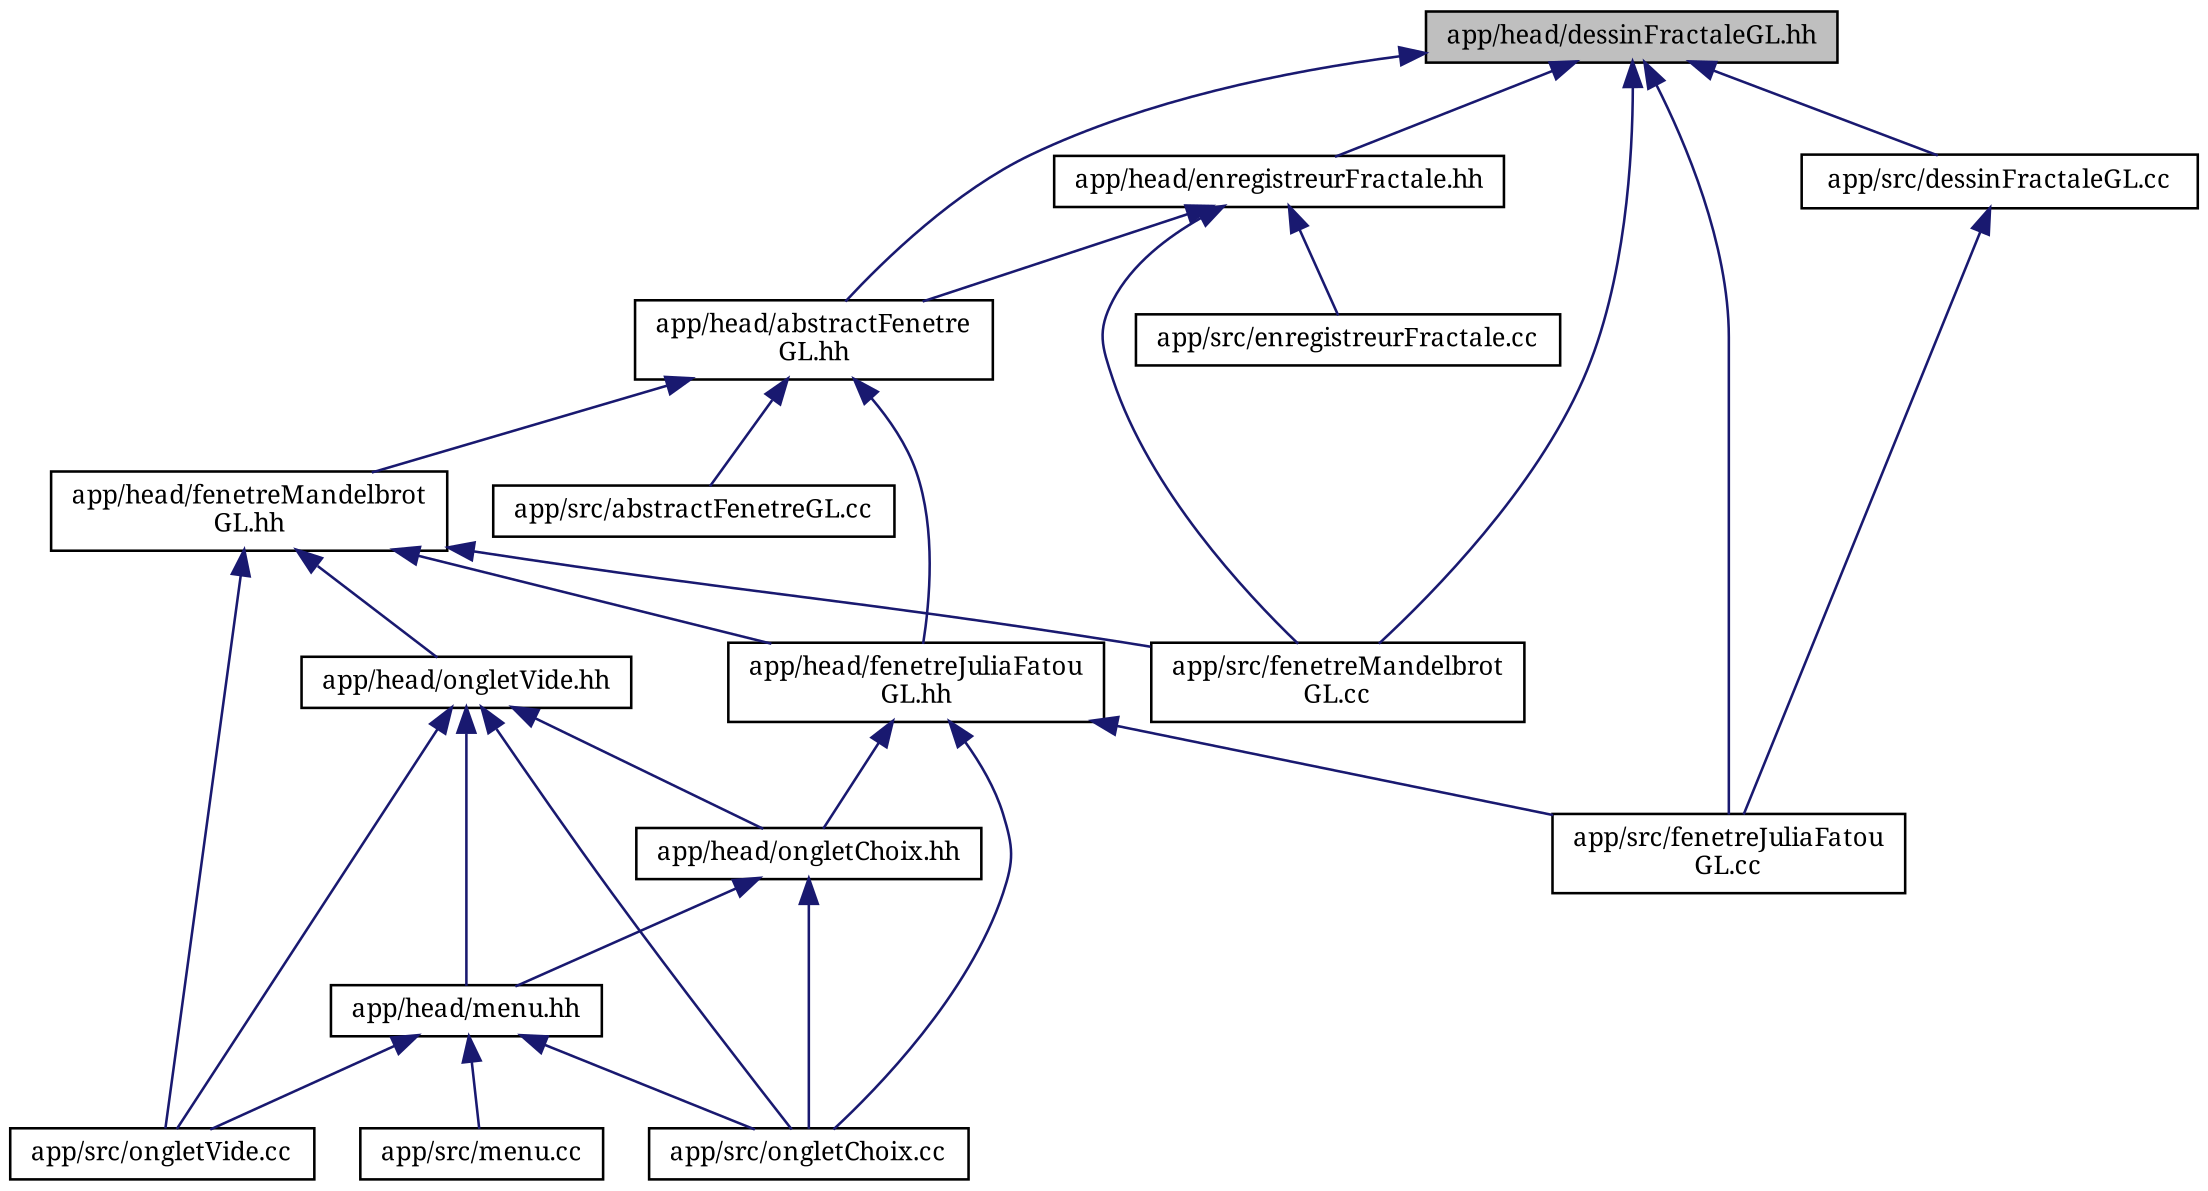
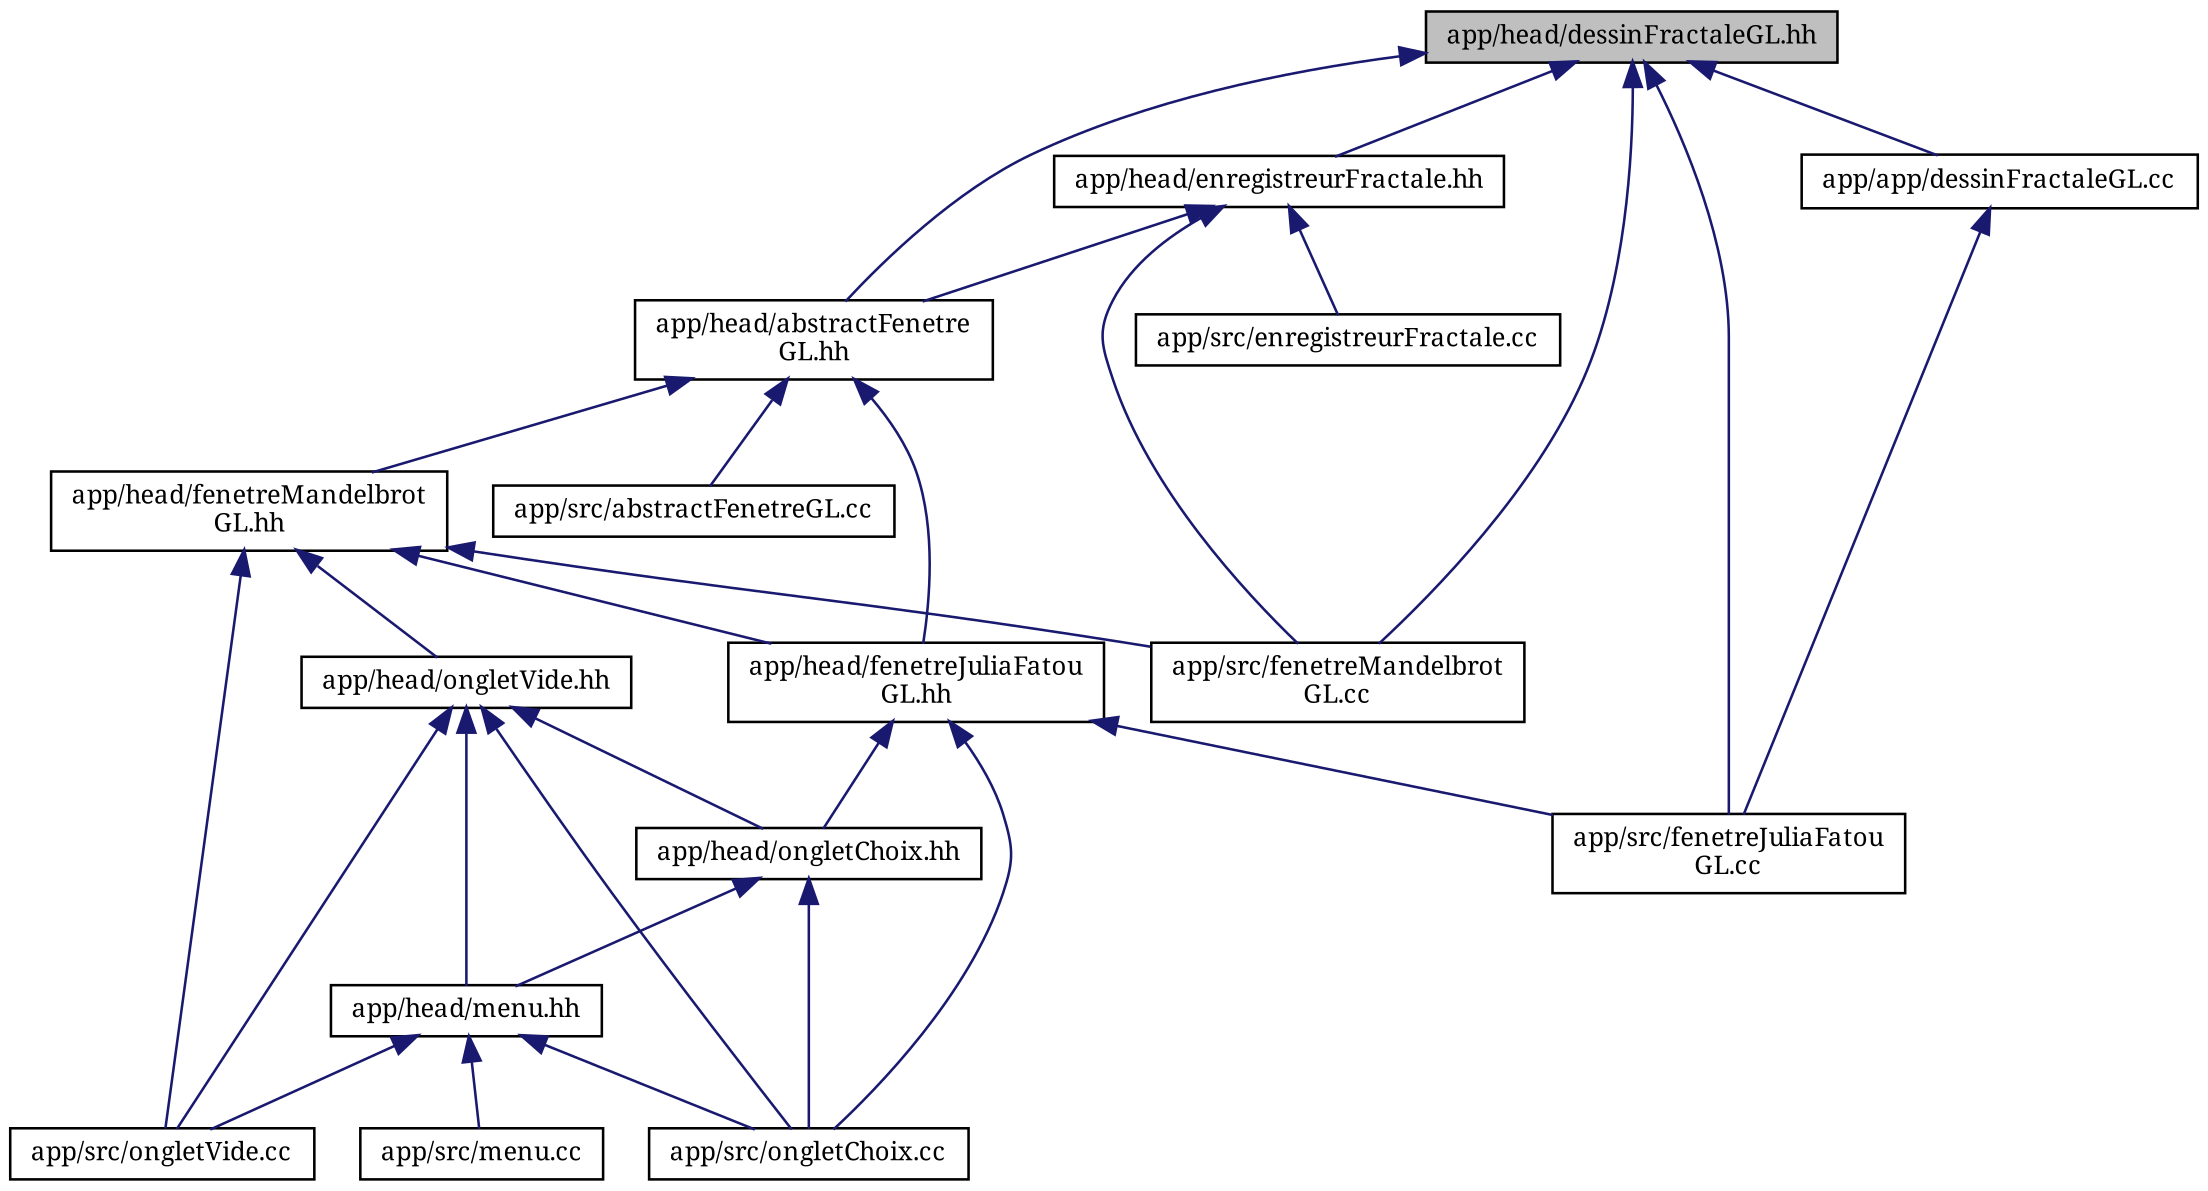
(2000, 181) -> (2000, 181)
